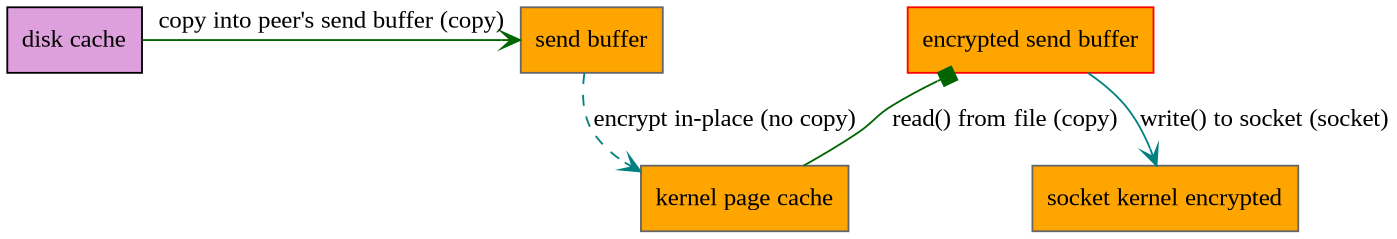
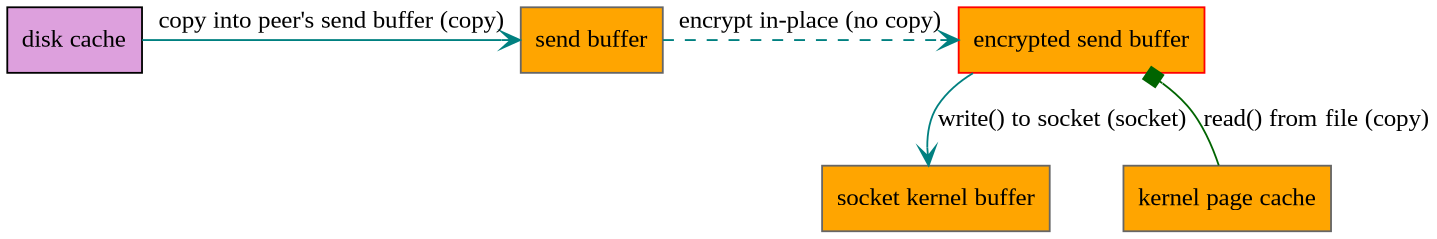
(322, 40) -> (322, 40)
(589, 125) -> (802, 40)
(1165, 198) -> (936, 198)
